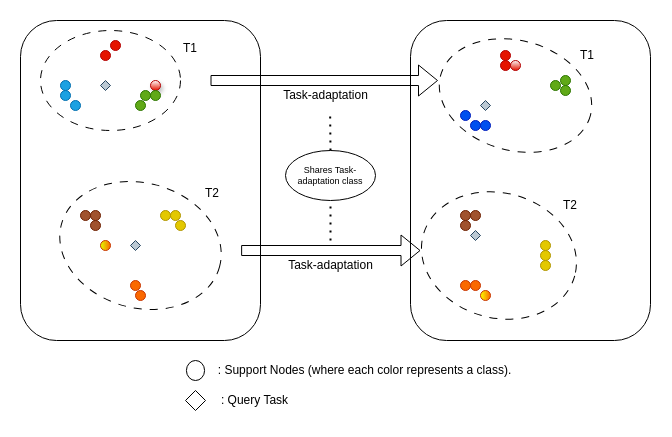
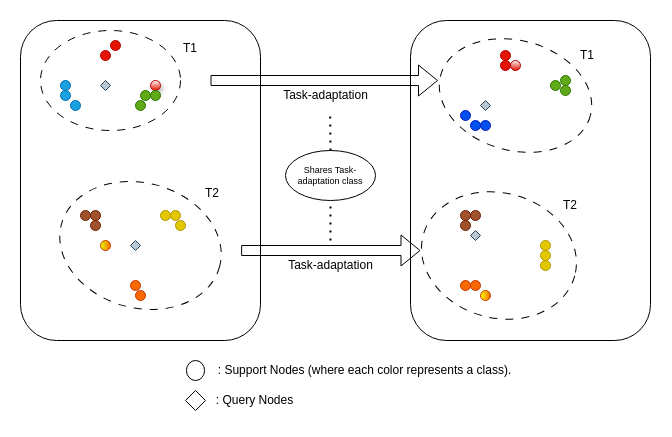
(255, 401) -> (255, 401)
